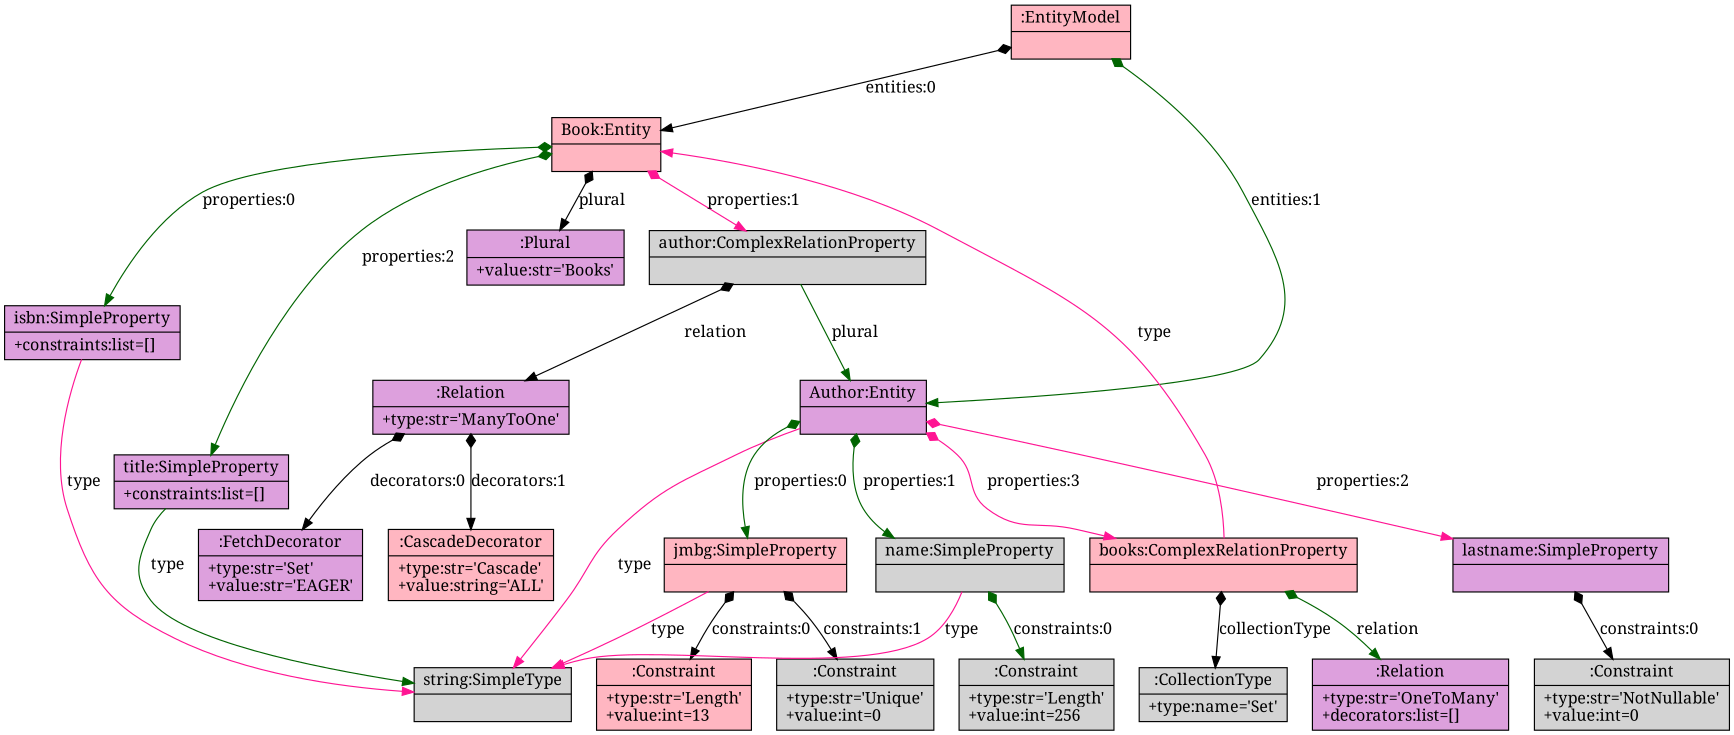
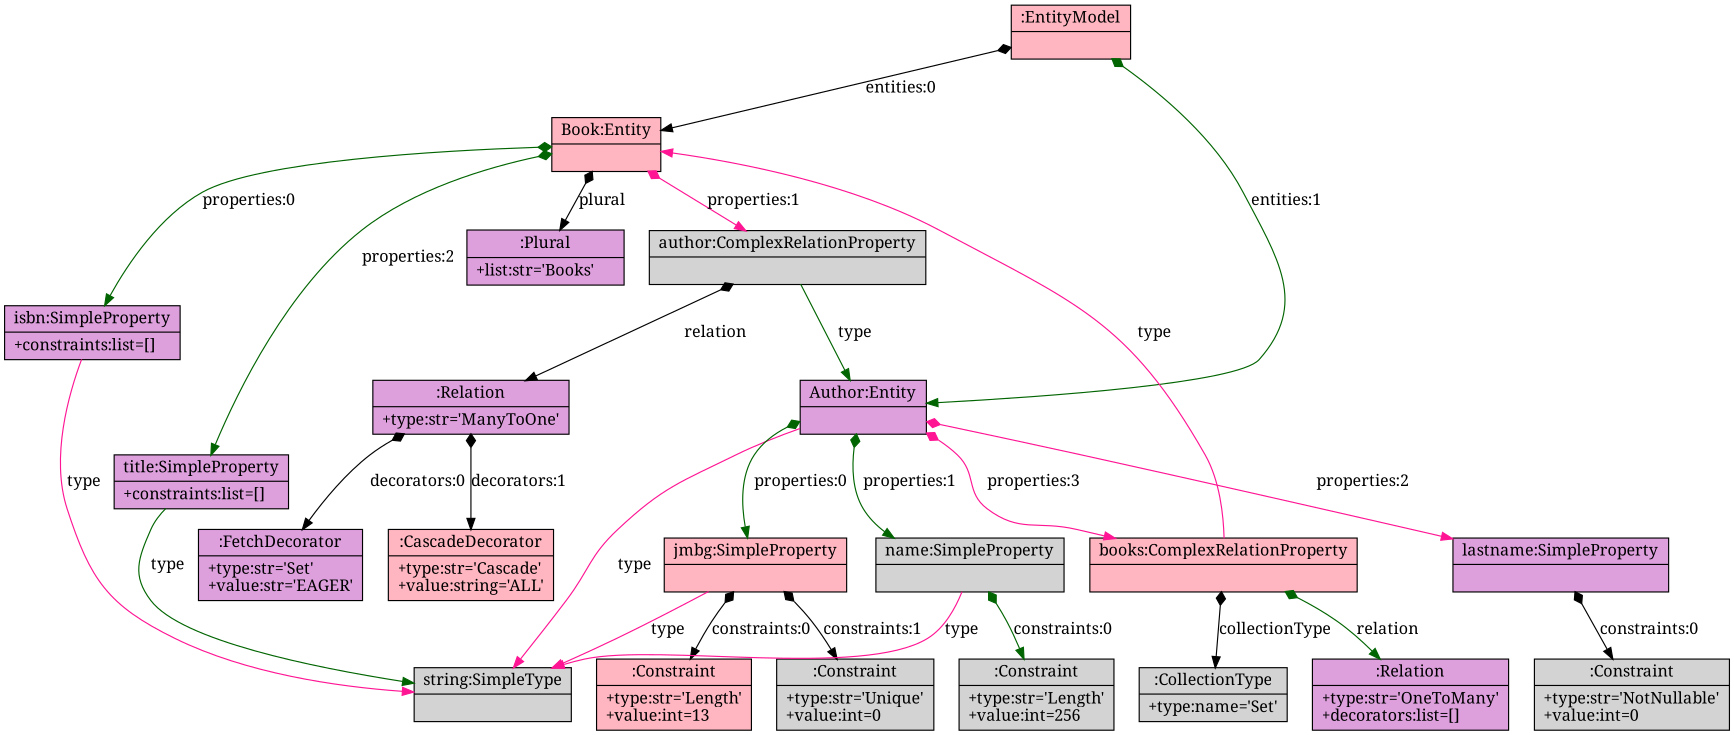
(546, 271) -> (535, 271)
(855, 333) -> (855, 333)
